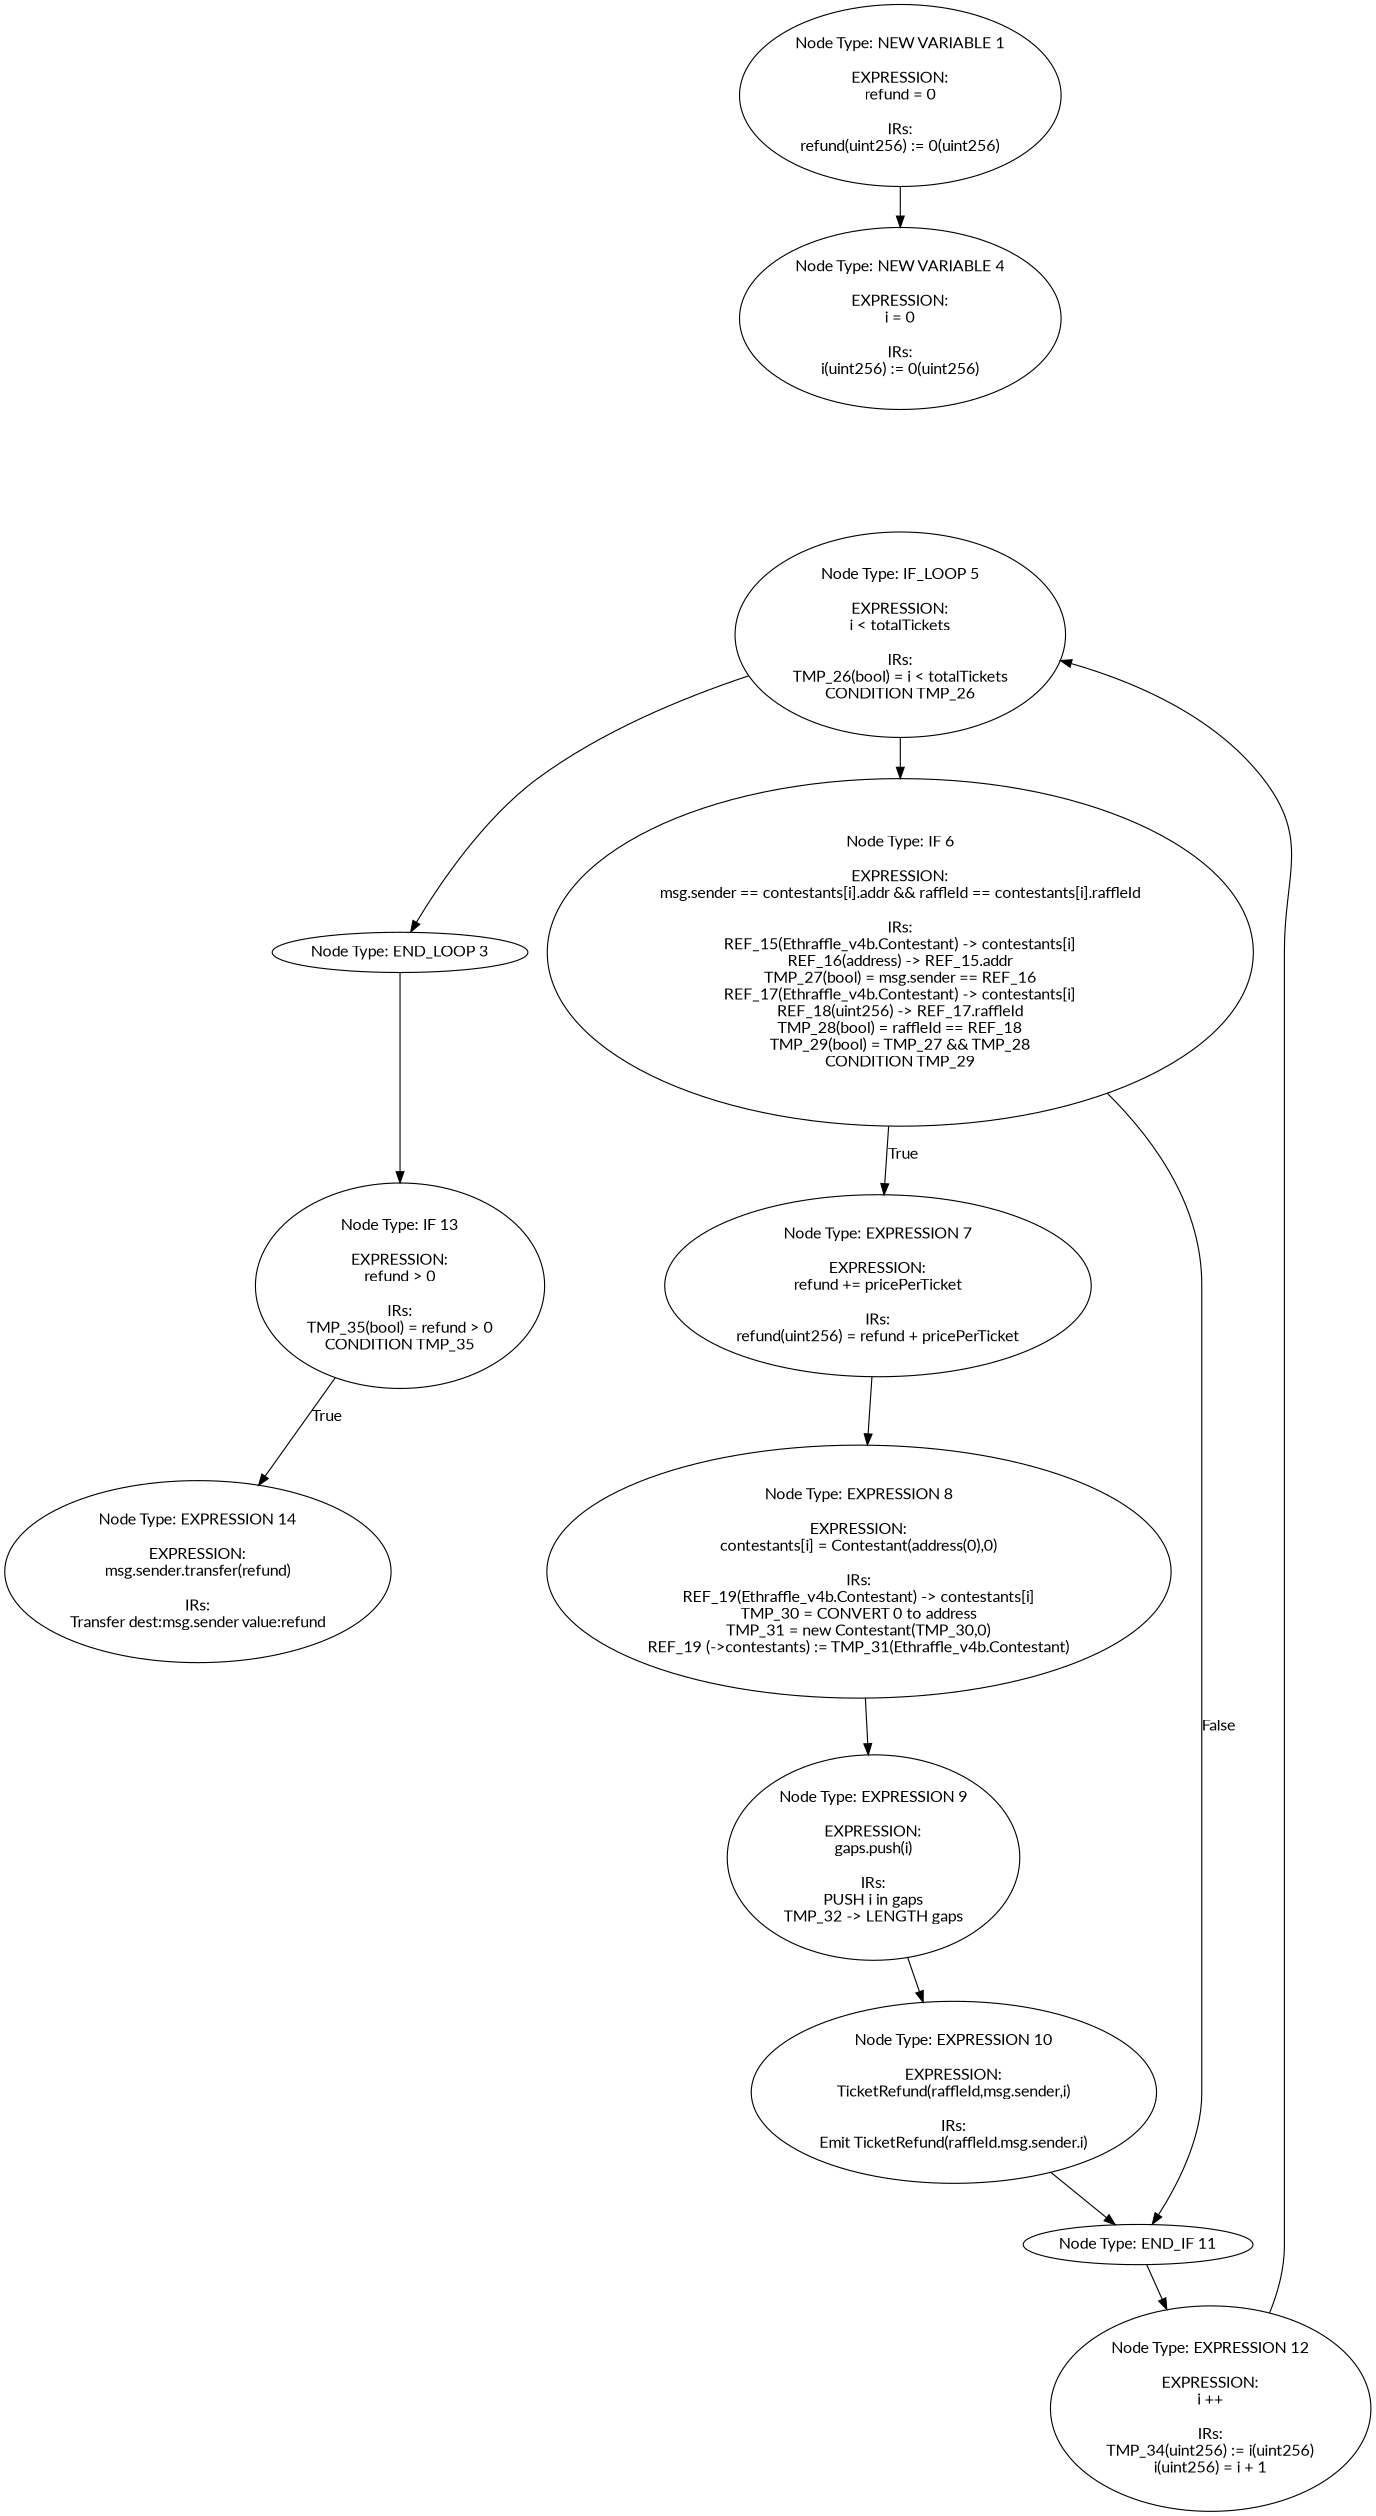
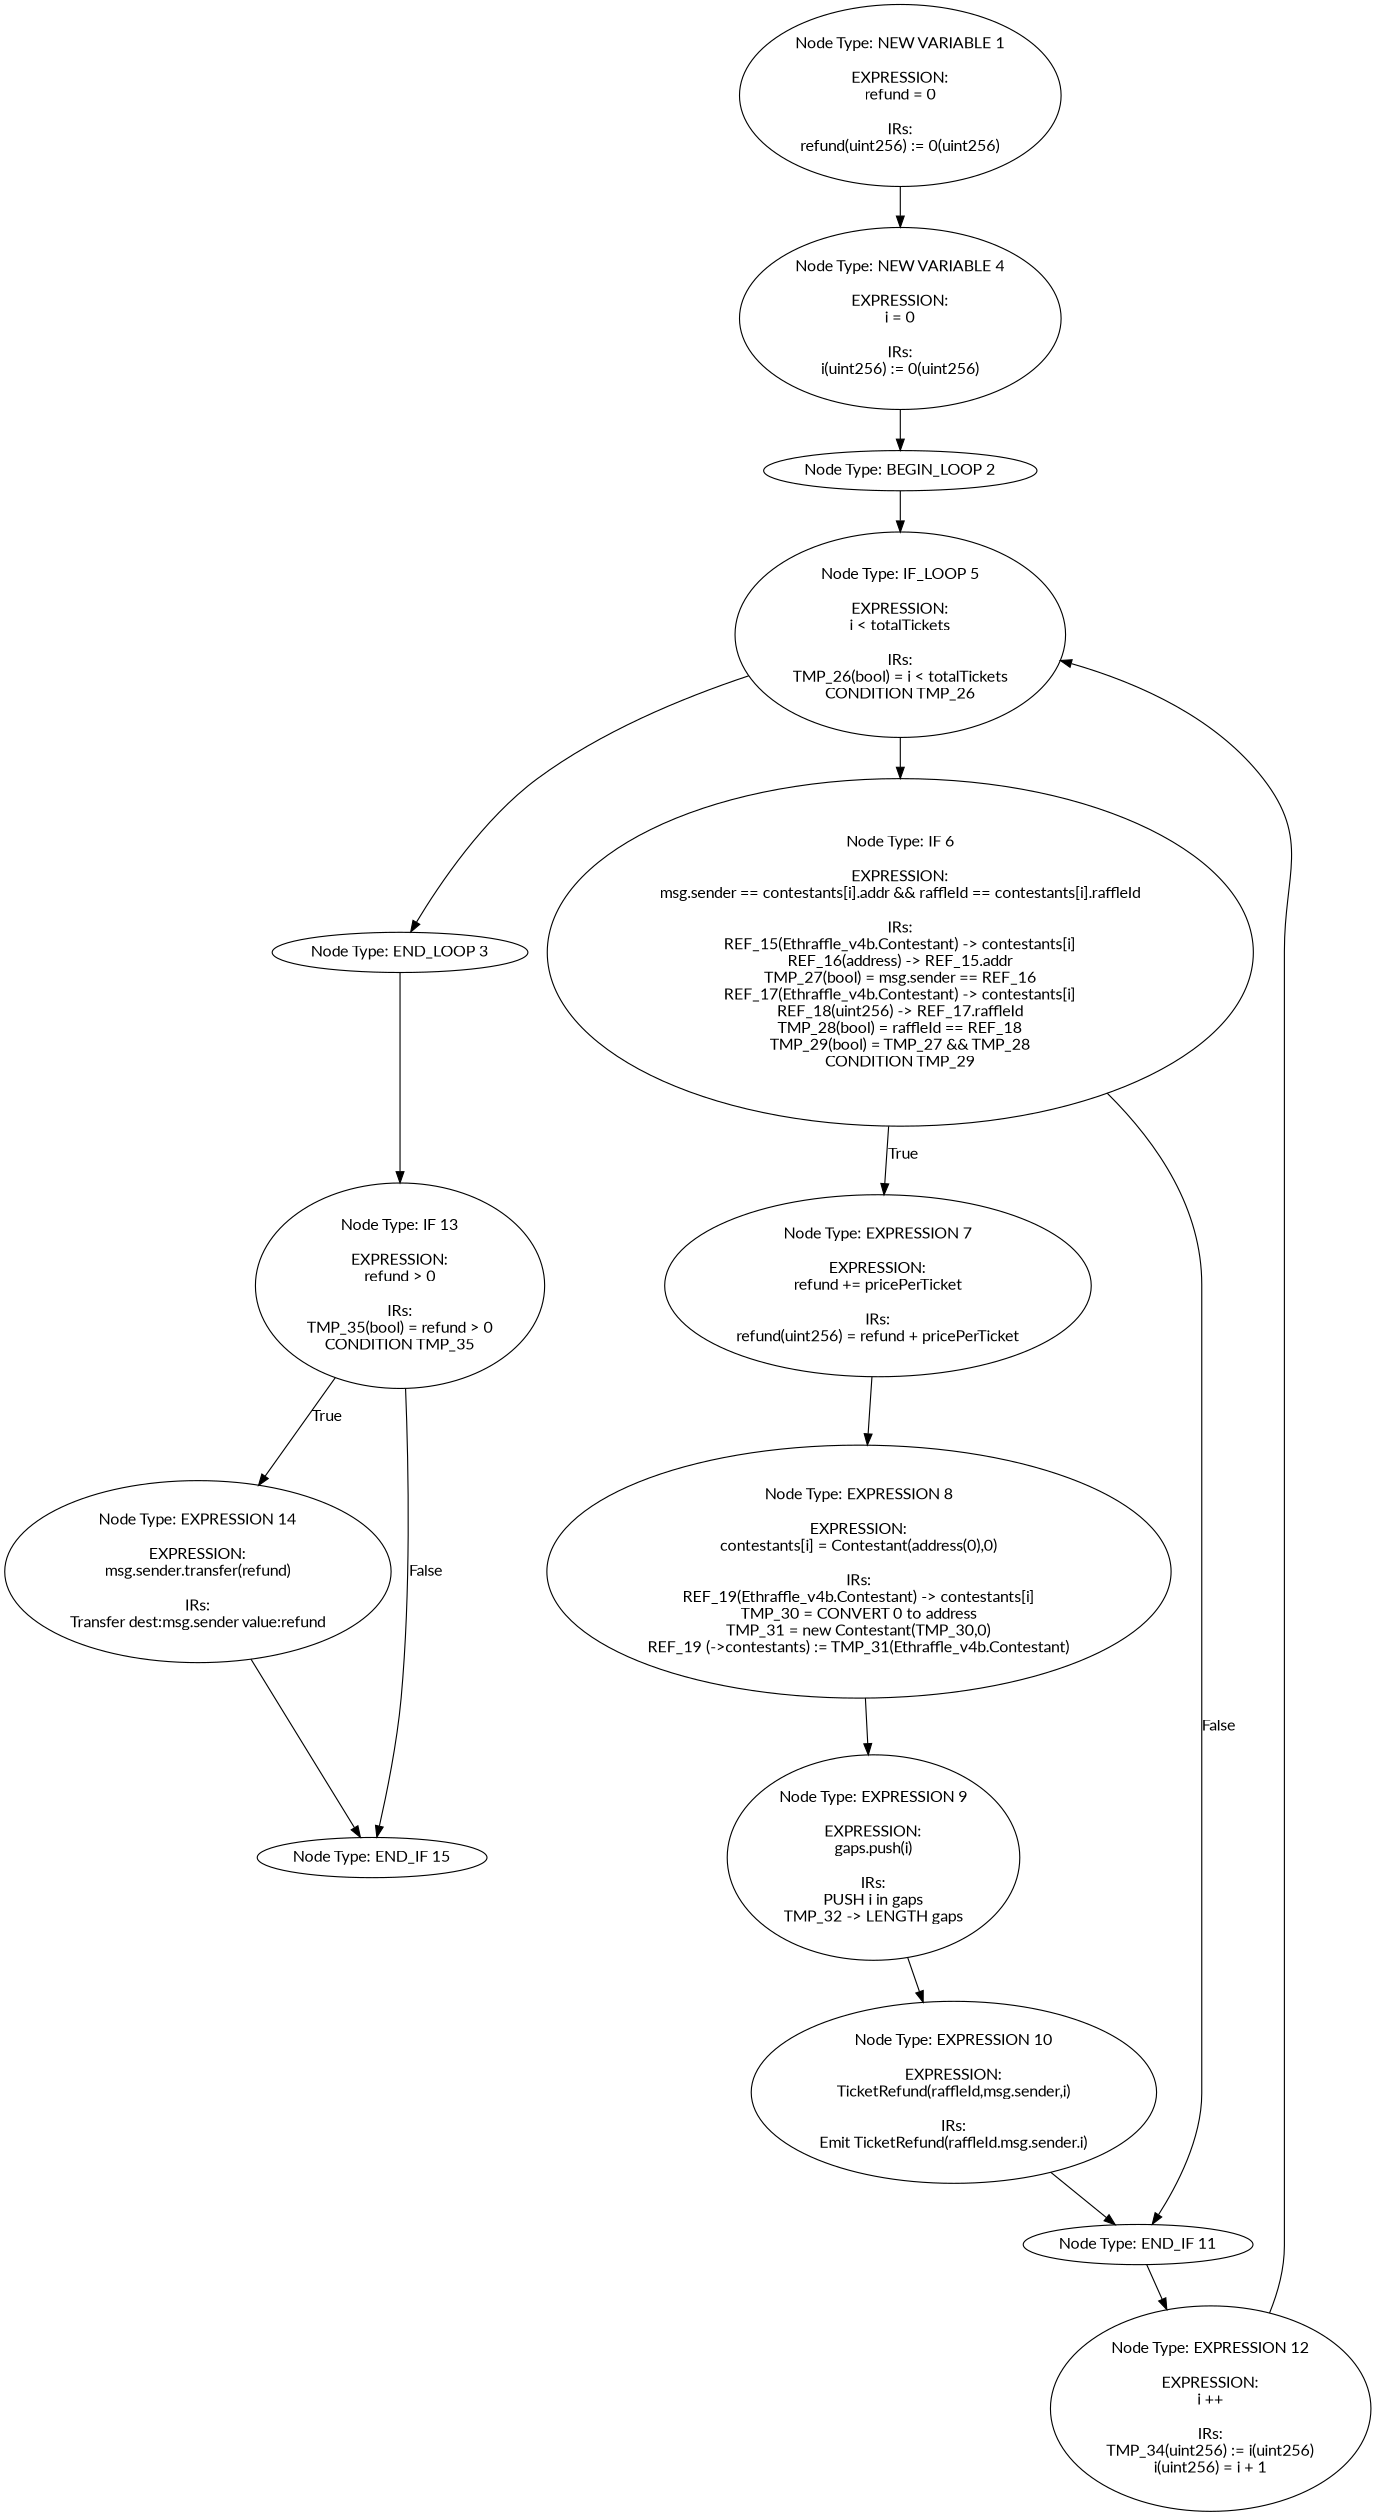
none -> (900, 471)
none -> (372, 1858)
